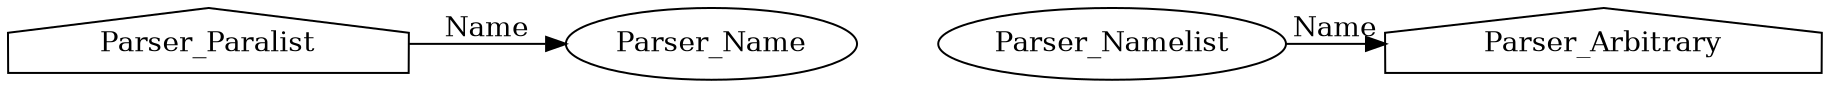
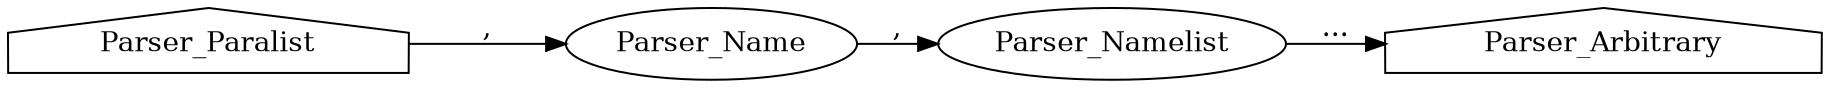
(487, 29) -> (487, 29)
(1336, 29) -> (1336, 29)
none -> (887, 44)
